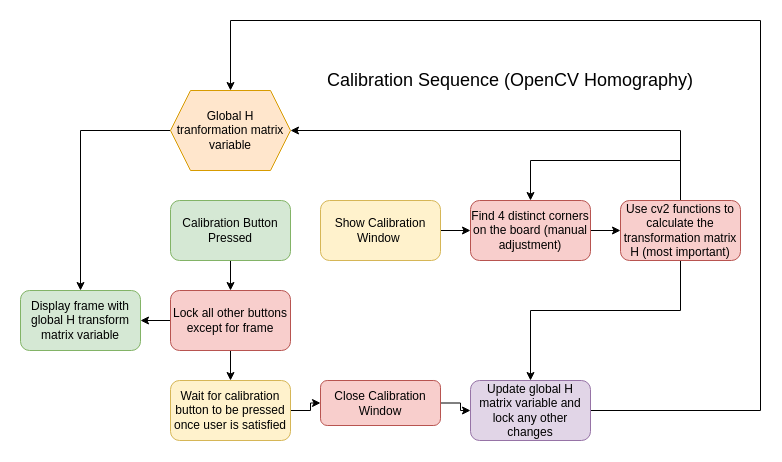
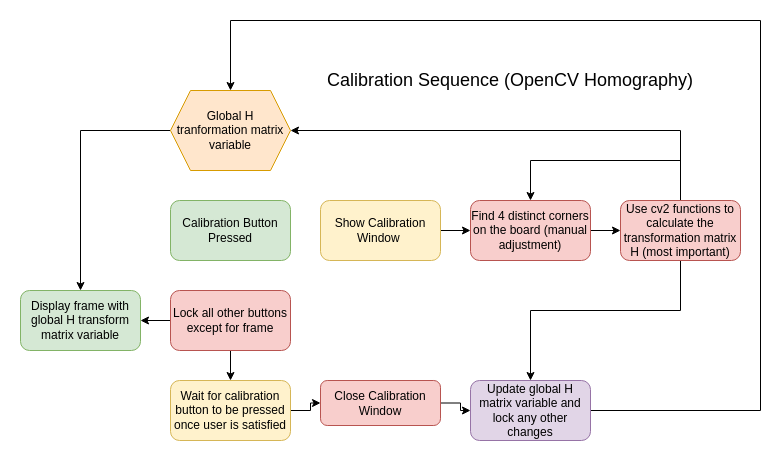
(231, 280) -> none
